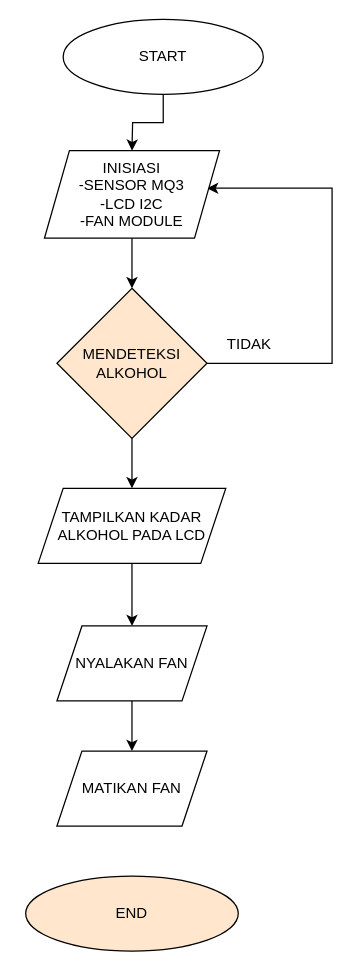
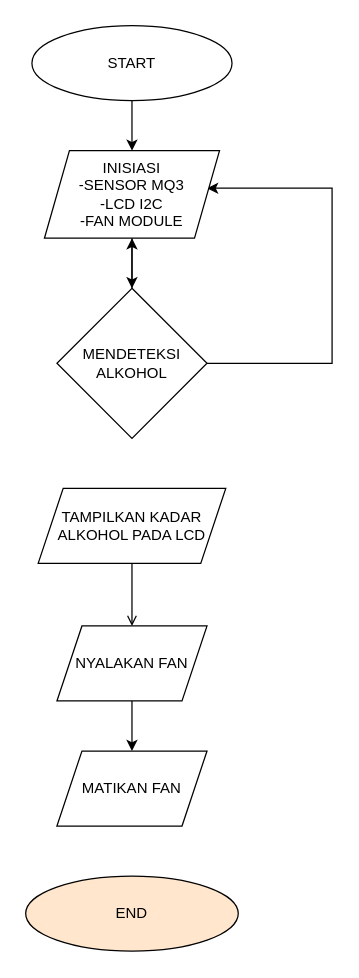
(163, 57) -> (132, 63)
(249, 344) -> none
(132, 363) -> (132, 363)
(132, 459) -> (132, 287)
(132, 616) -> (132, 617)
